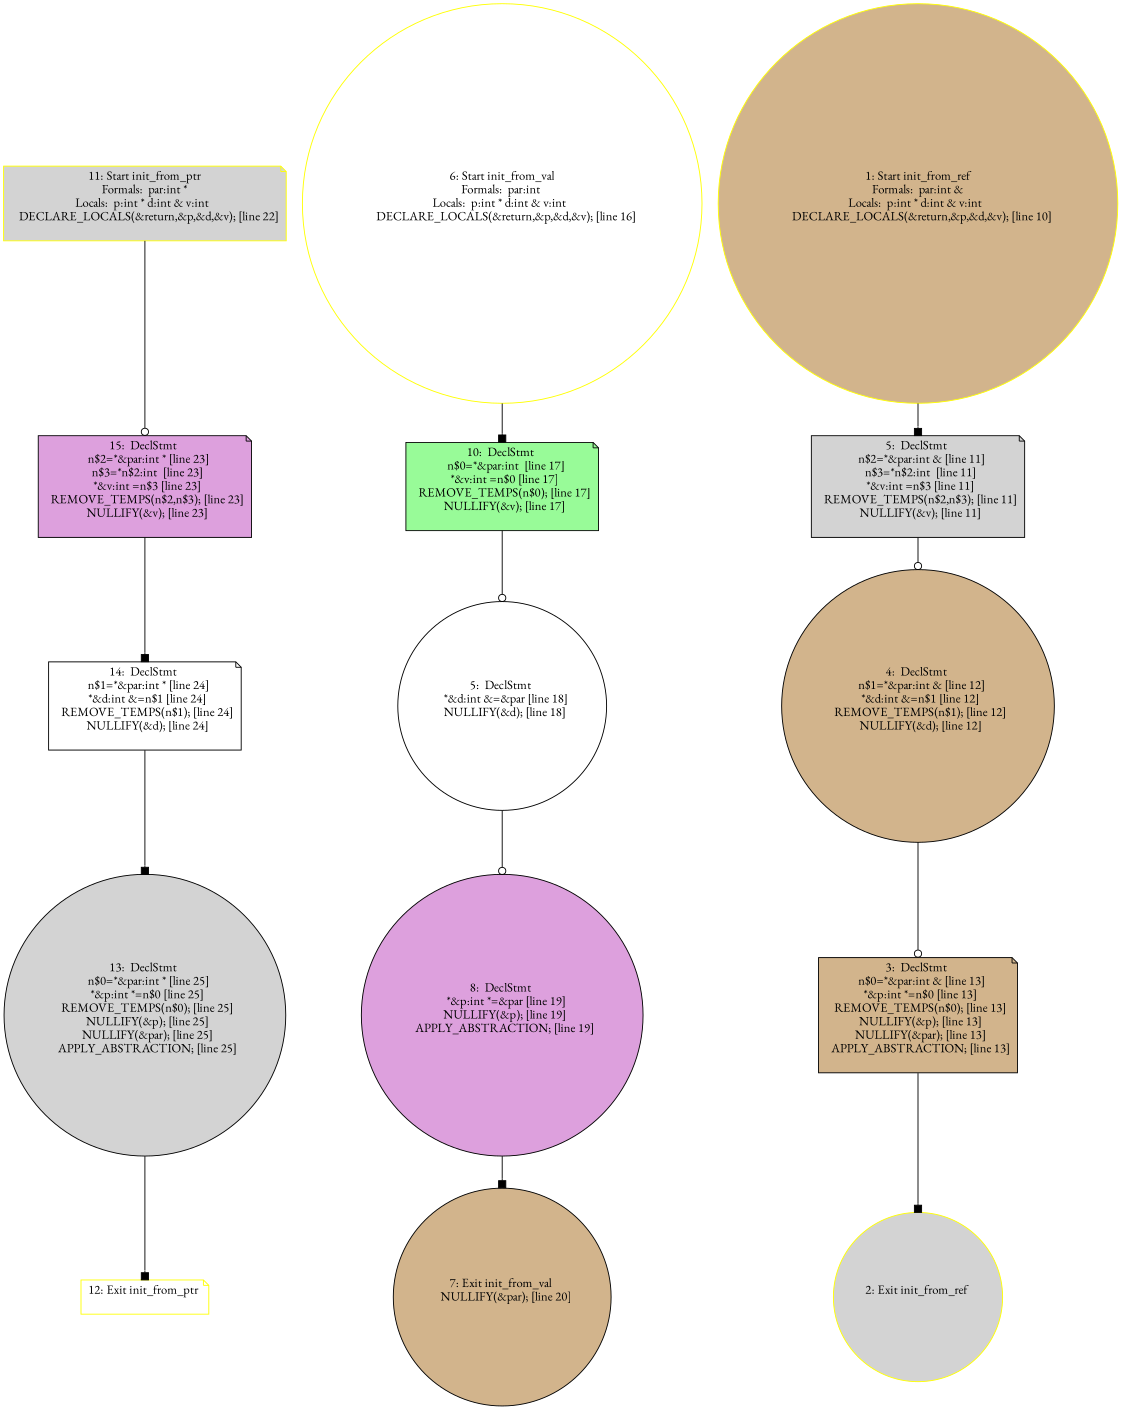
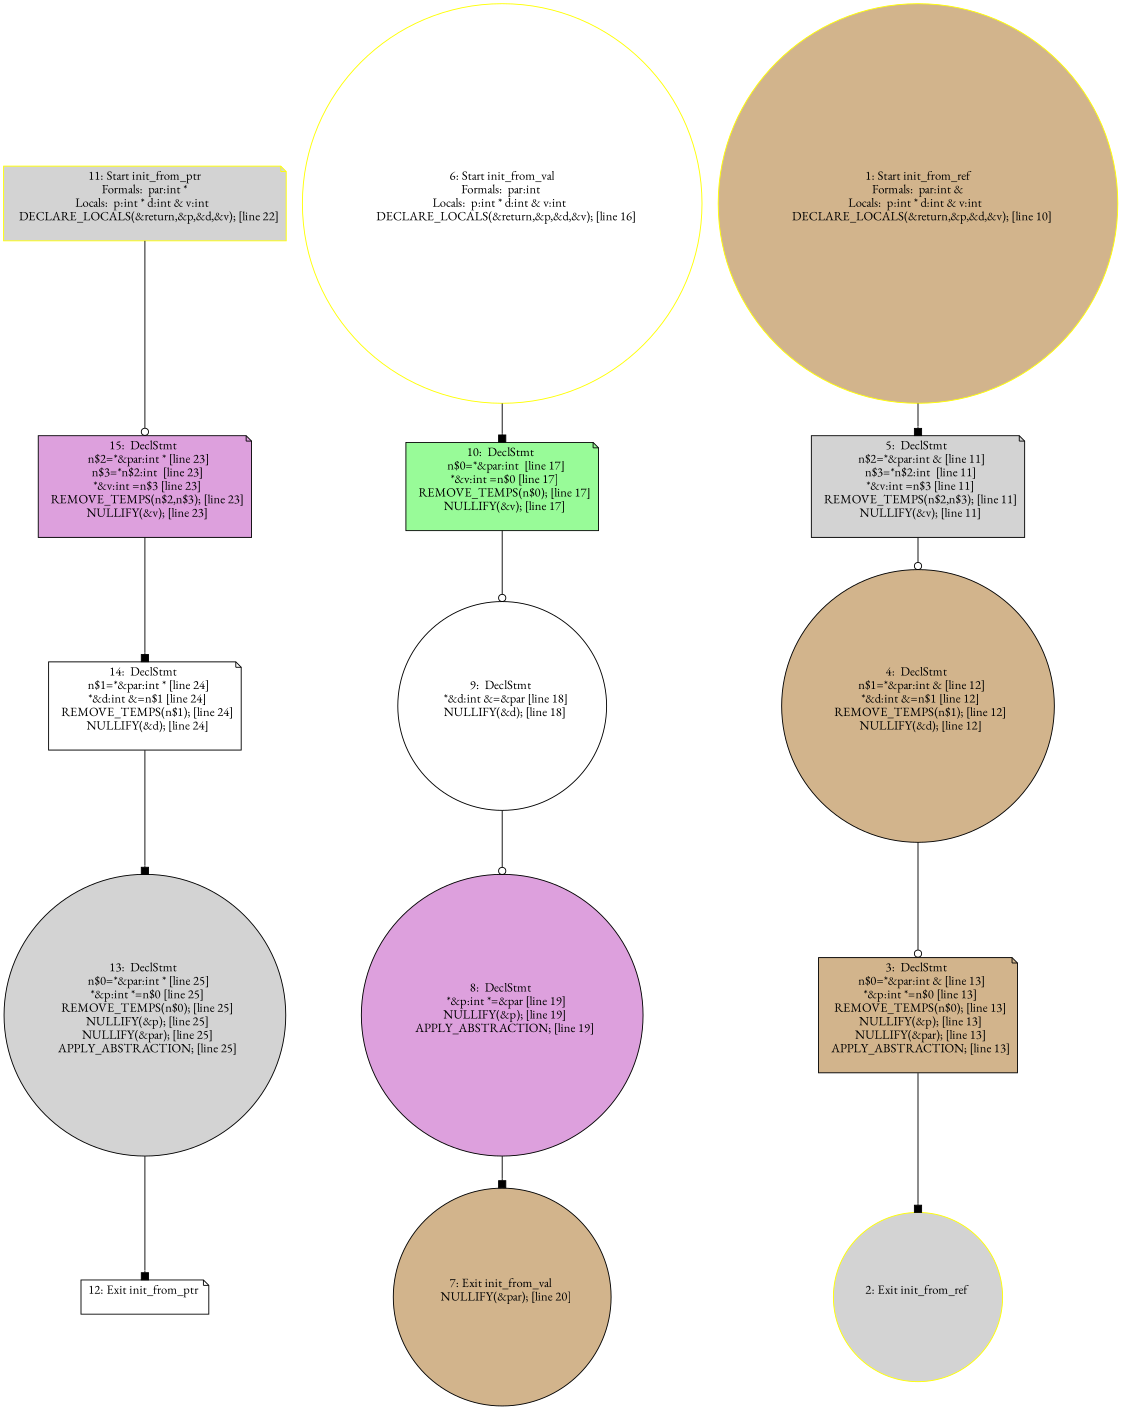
(502, 706) -> (502, 706)
(145, 1297) -> (145, 1297)
